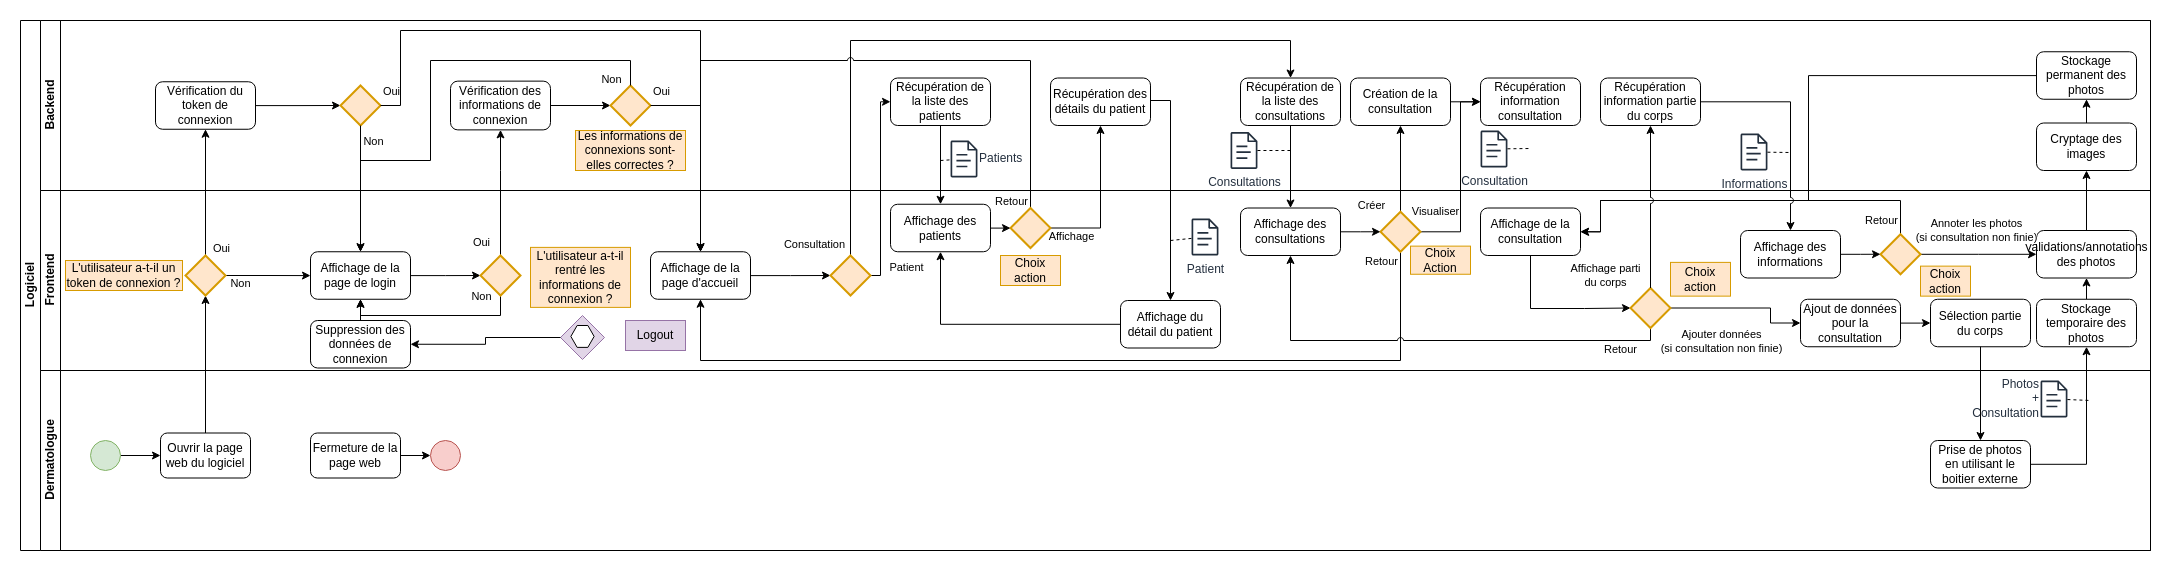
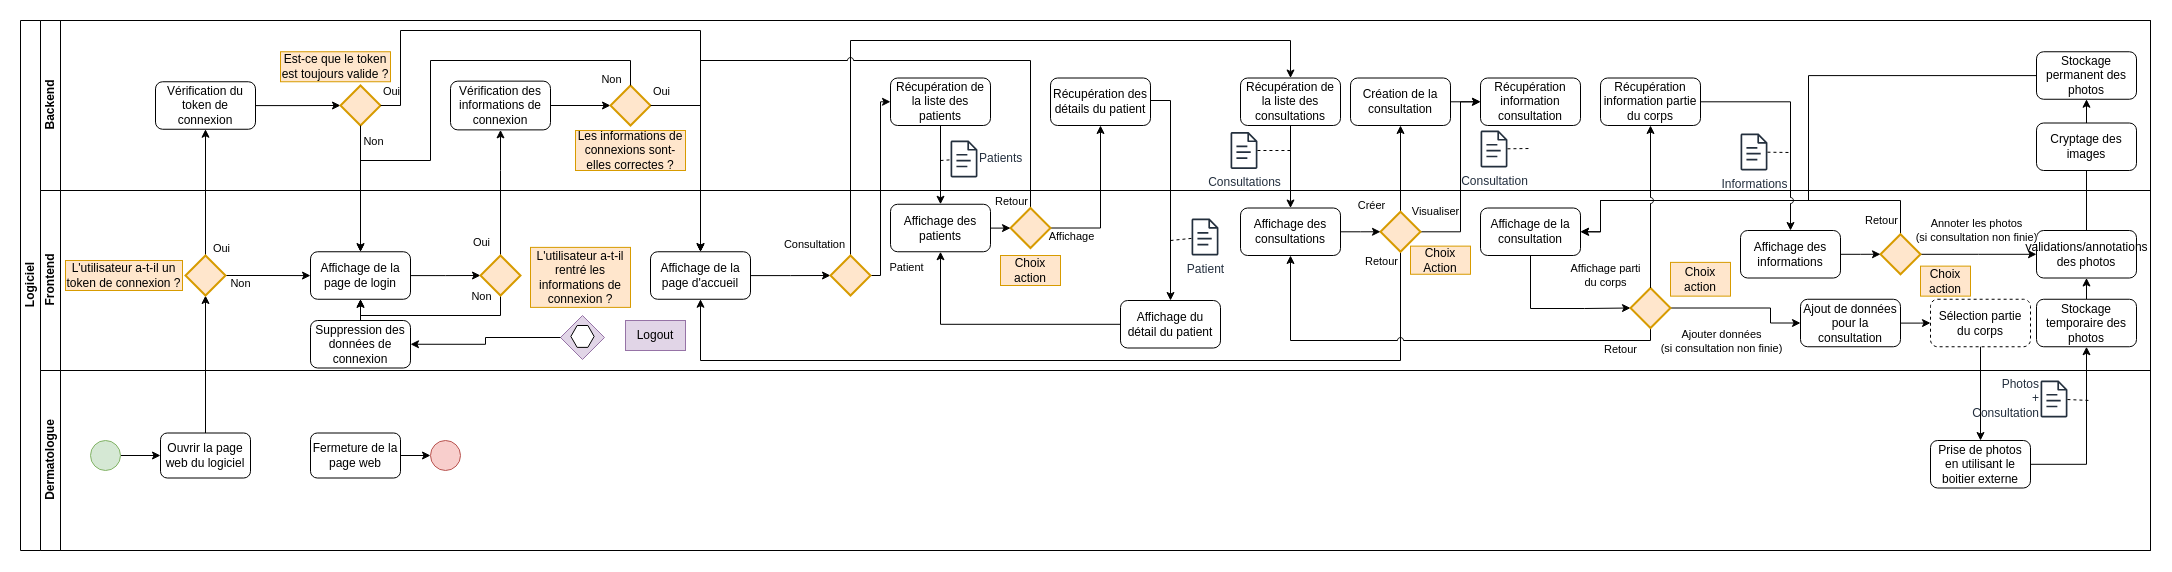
none -> (336, 67)
(2087, 178) -> (2087, 176)
(1981, 323) -> (1981, 323)
